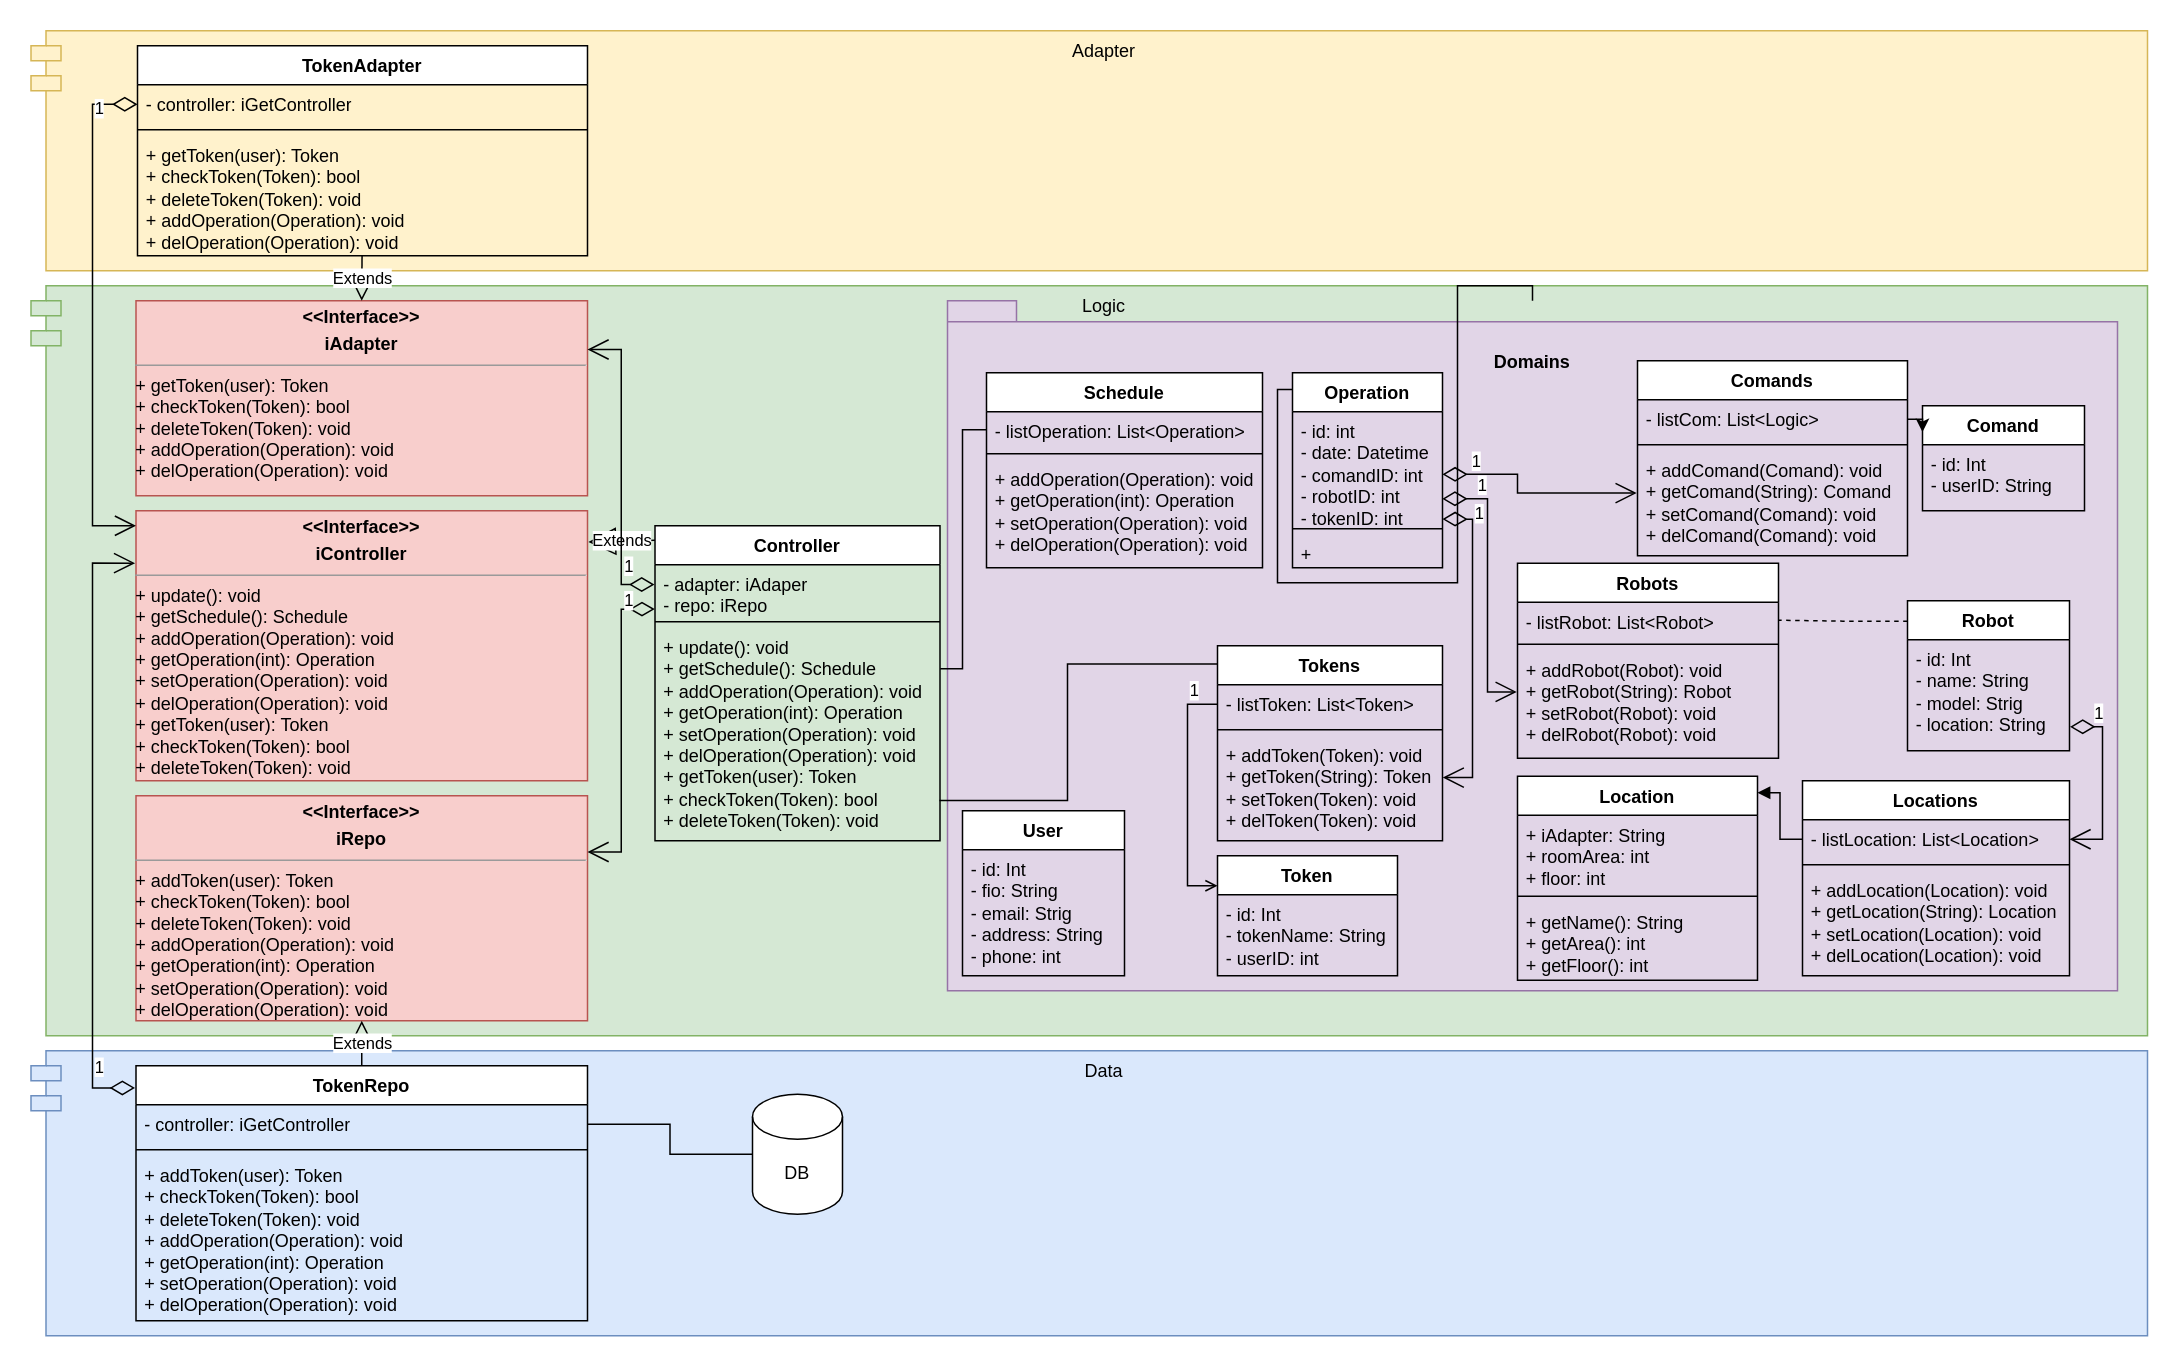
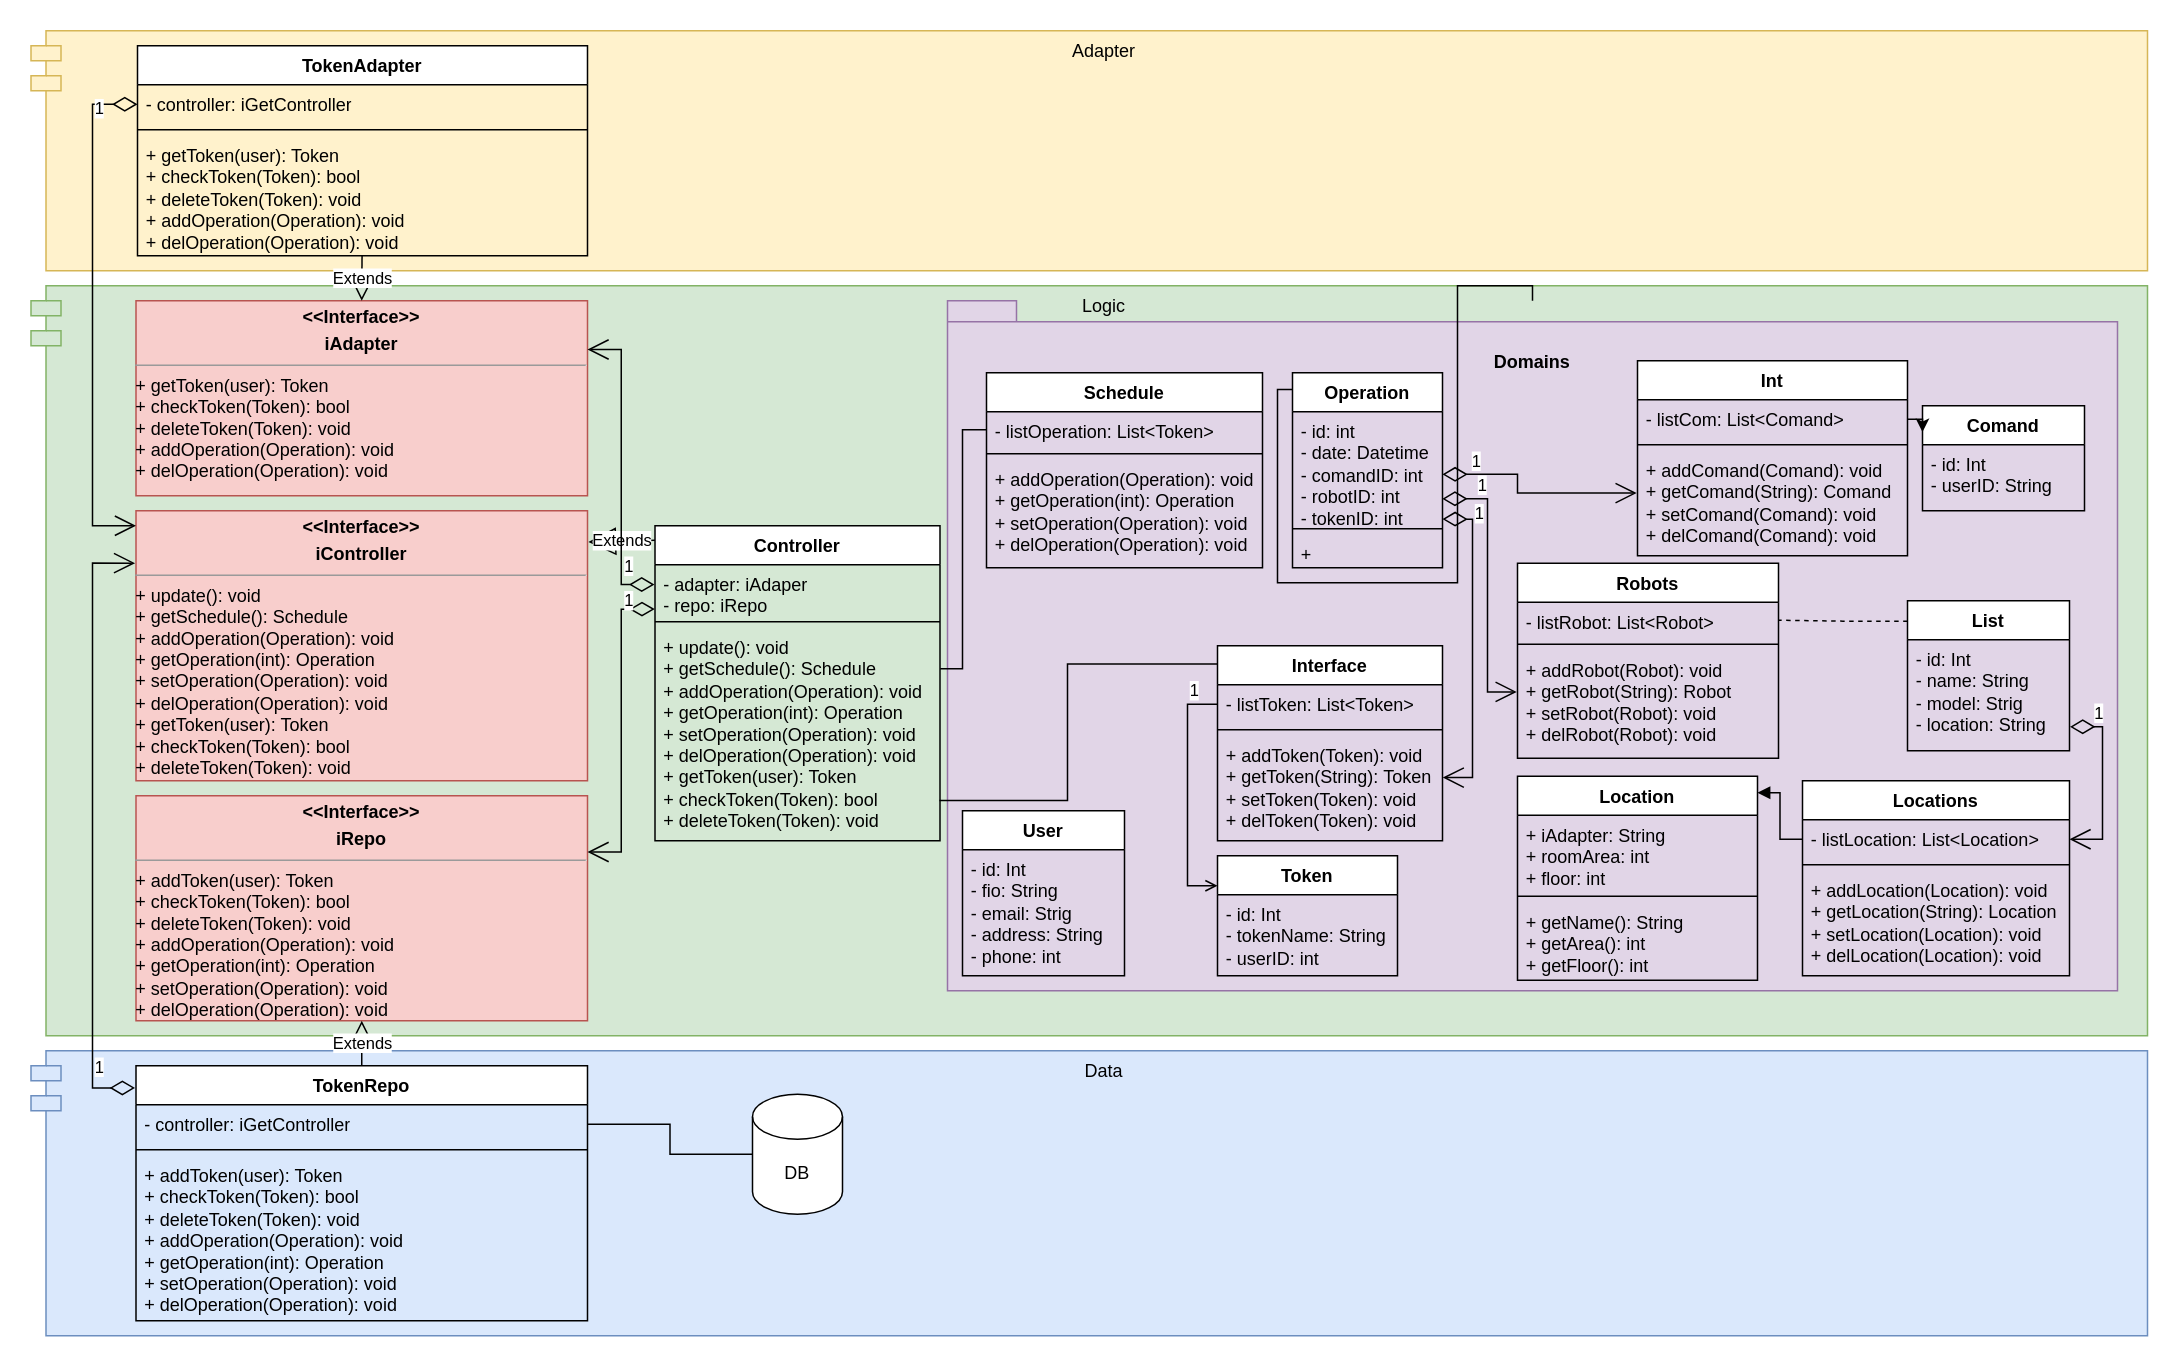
(1772, 382) -> (1772, 382)
(1741, 421) -> (1748, 421)
(1126, 444) -> (1120, 433)
(1988, 622) -> (1988, 622)
(1330, 667) -> (1330, 667)
